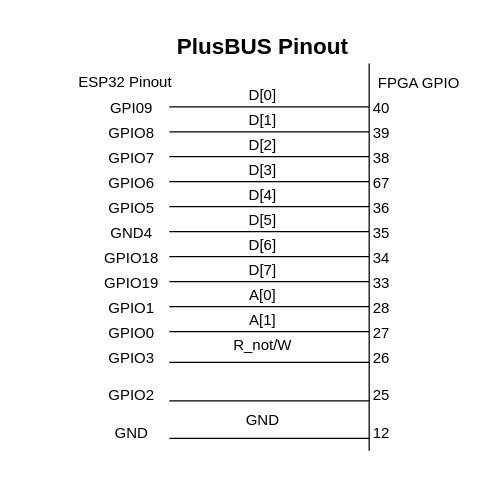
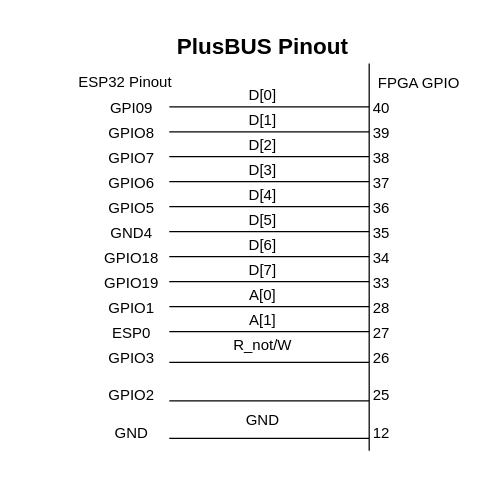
(381, 183) -> (381, 183)
(131, 333) -> (131, 333)
